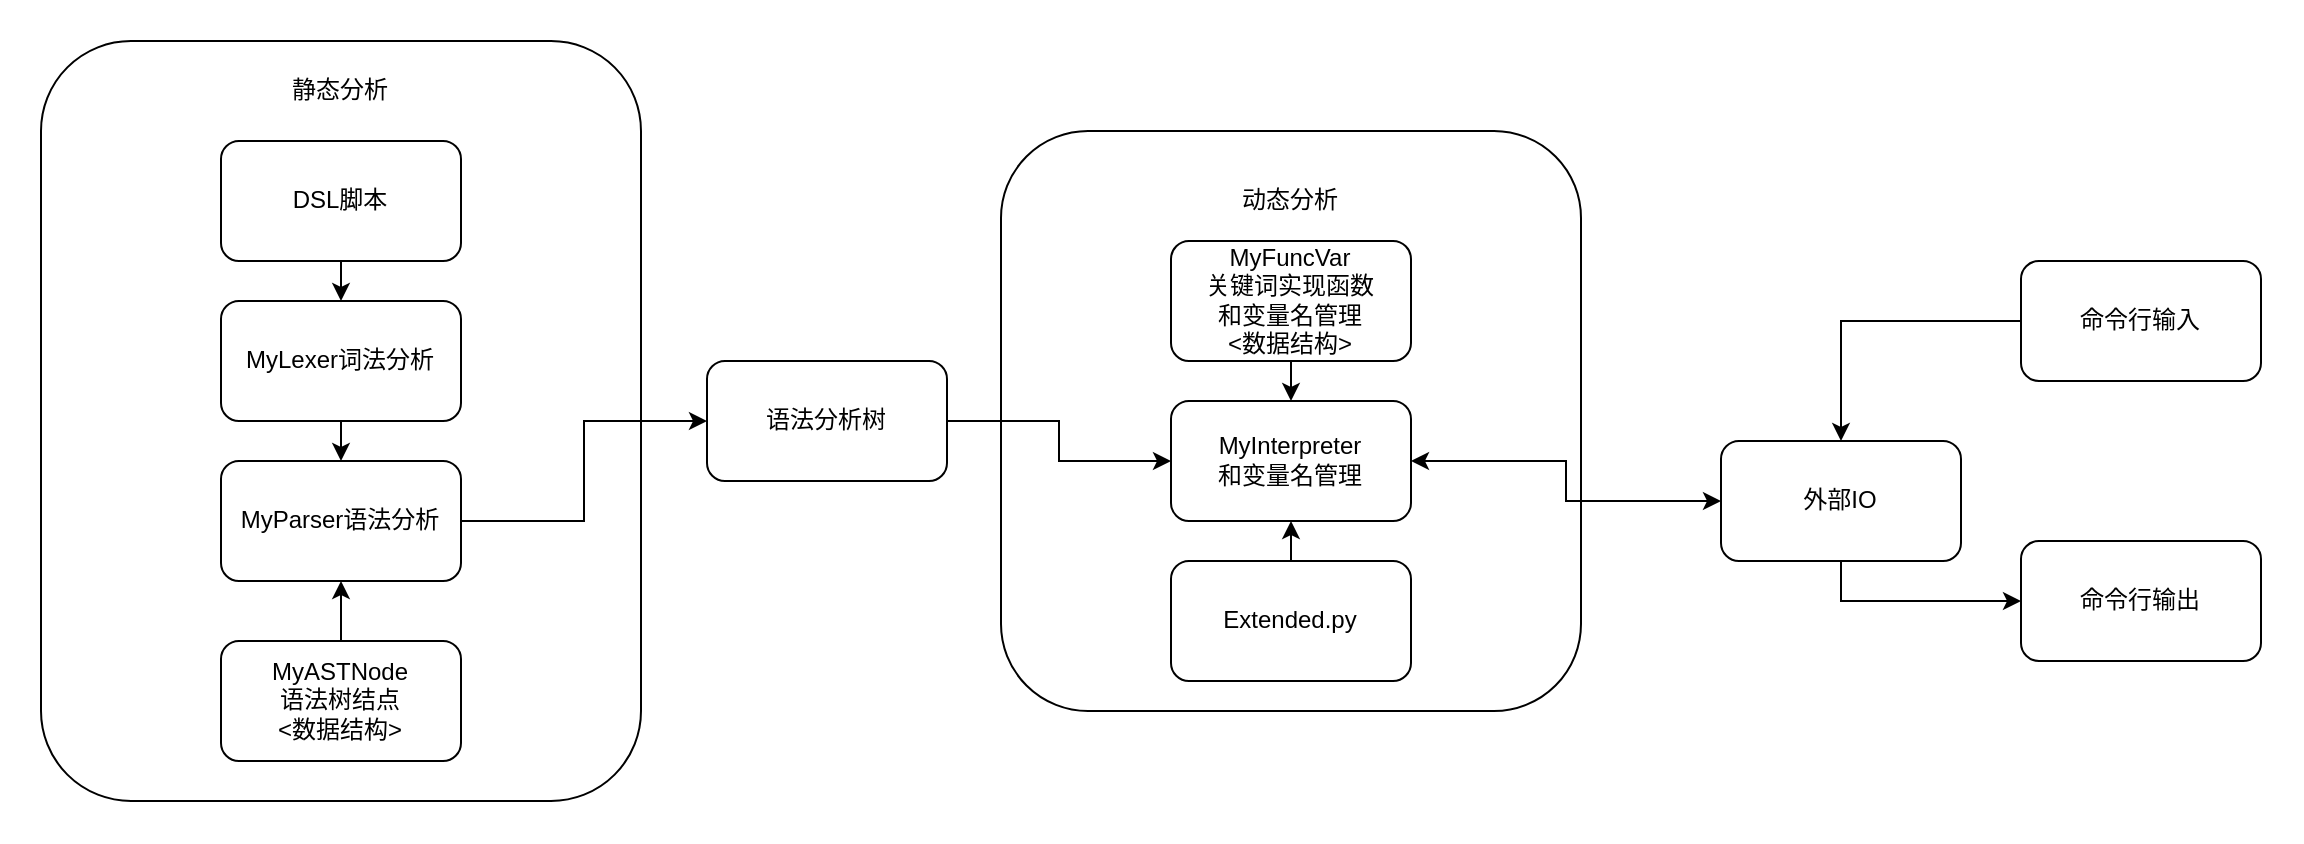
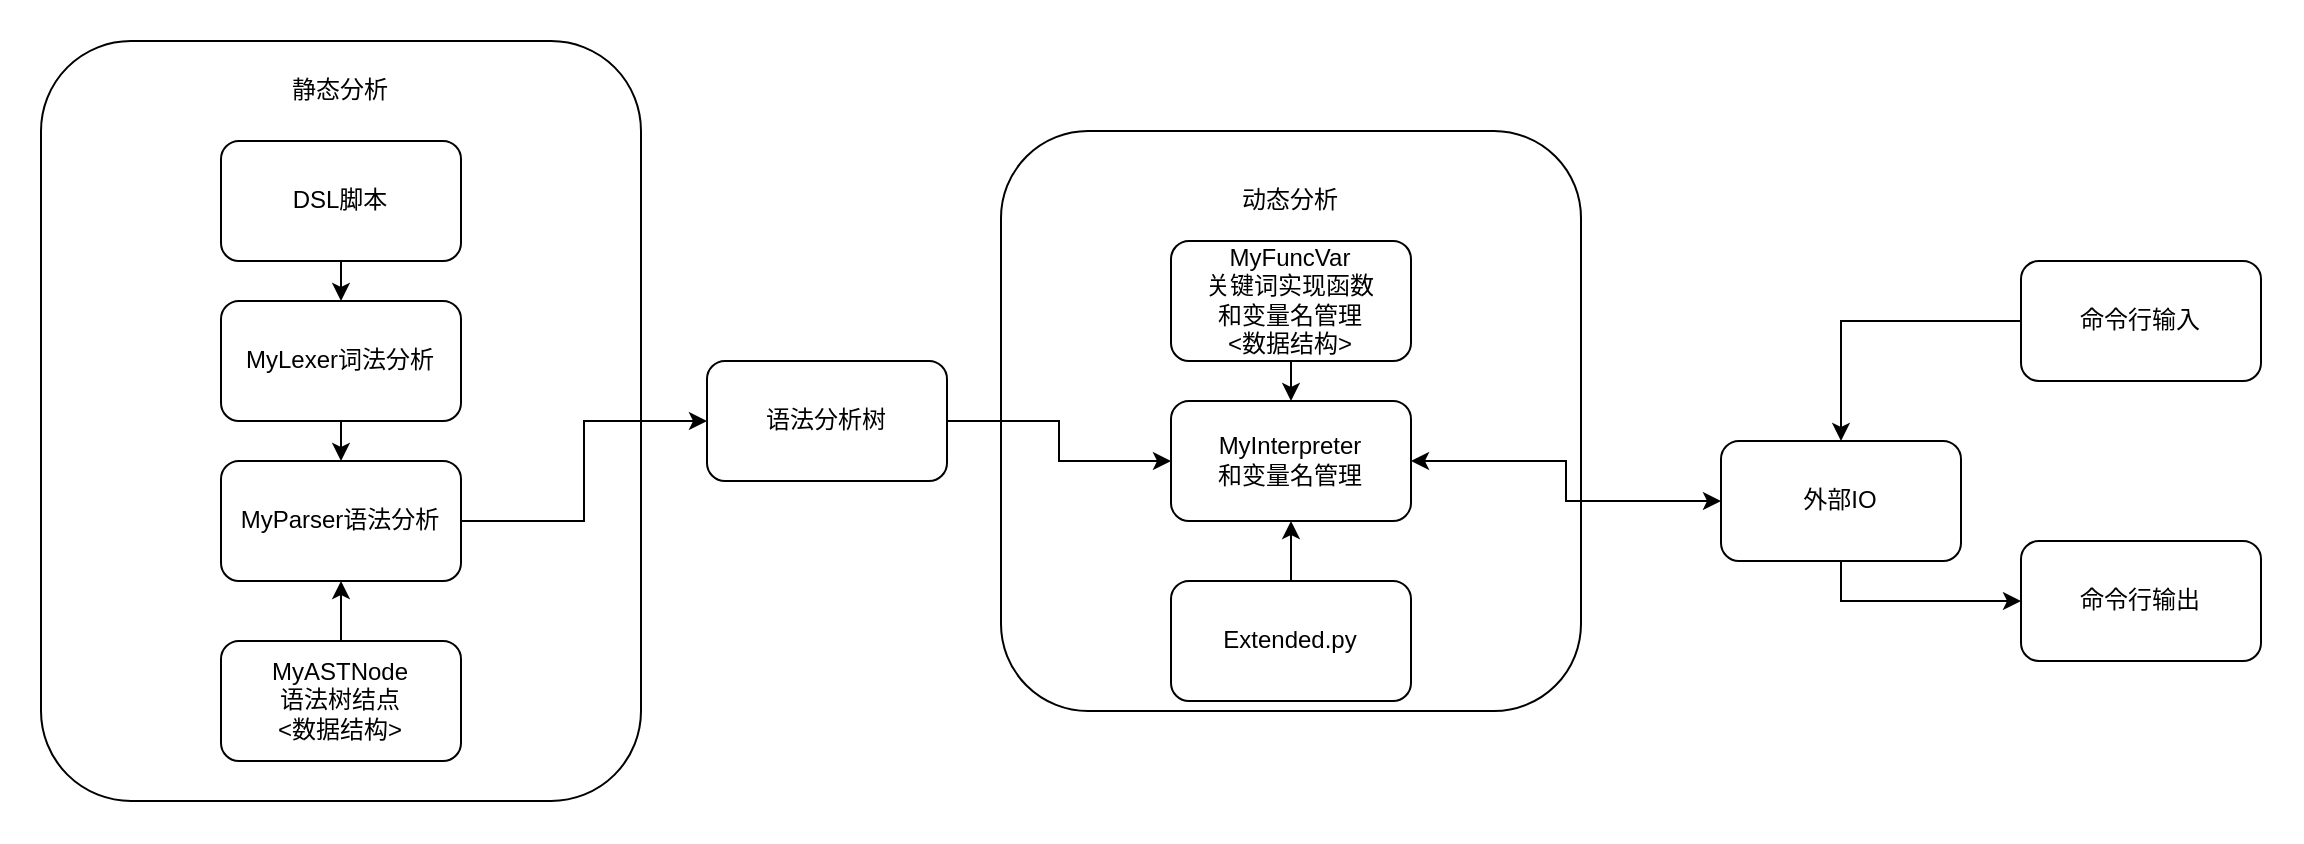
(1291, 621) -> (1291, 641)
